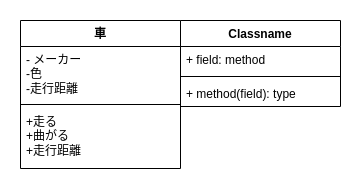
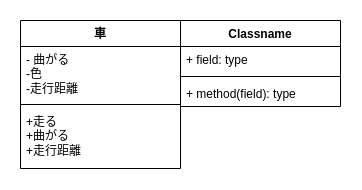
(229, 61) -> (222, 61)
(56, 75) -> (54, 75)
